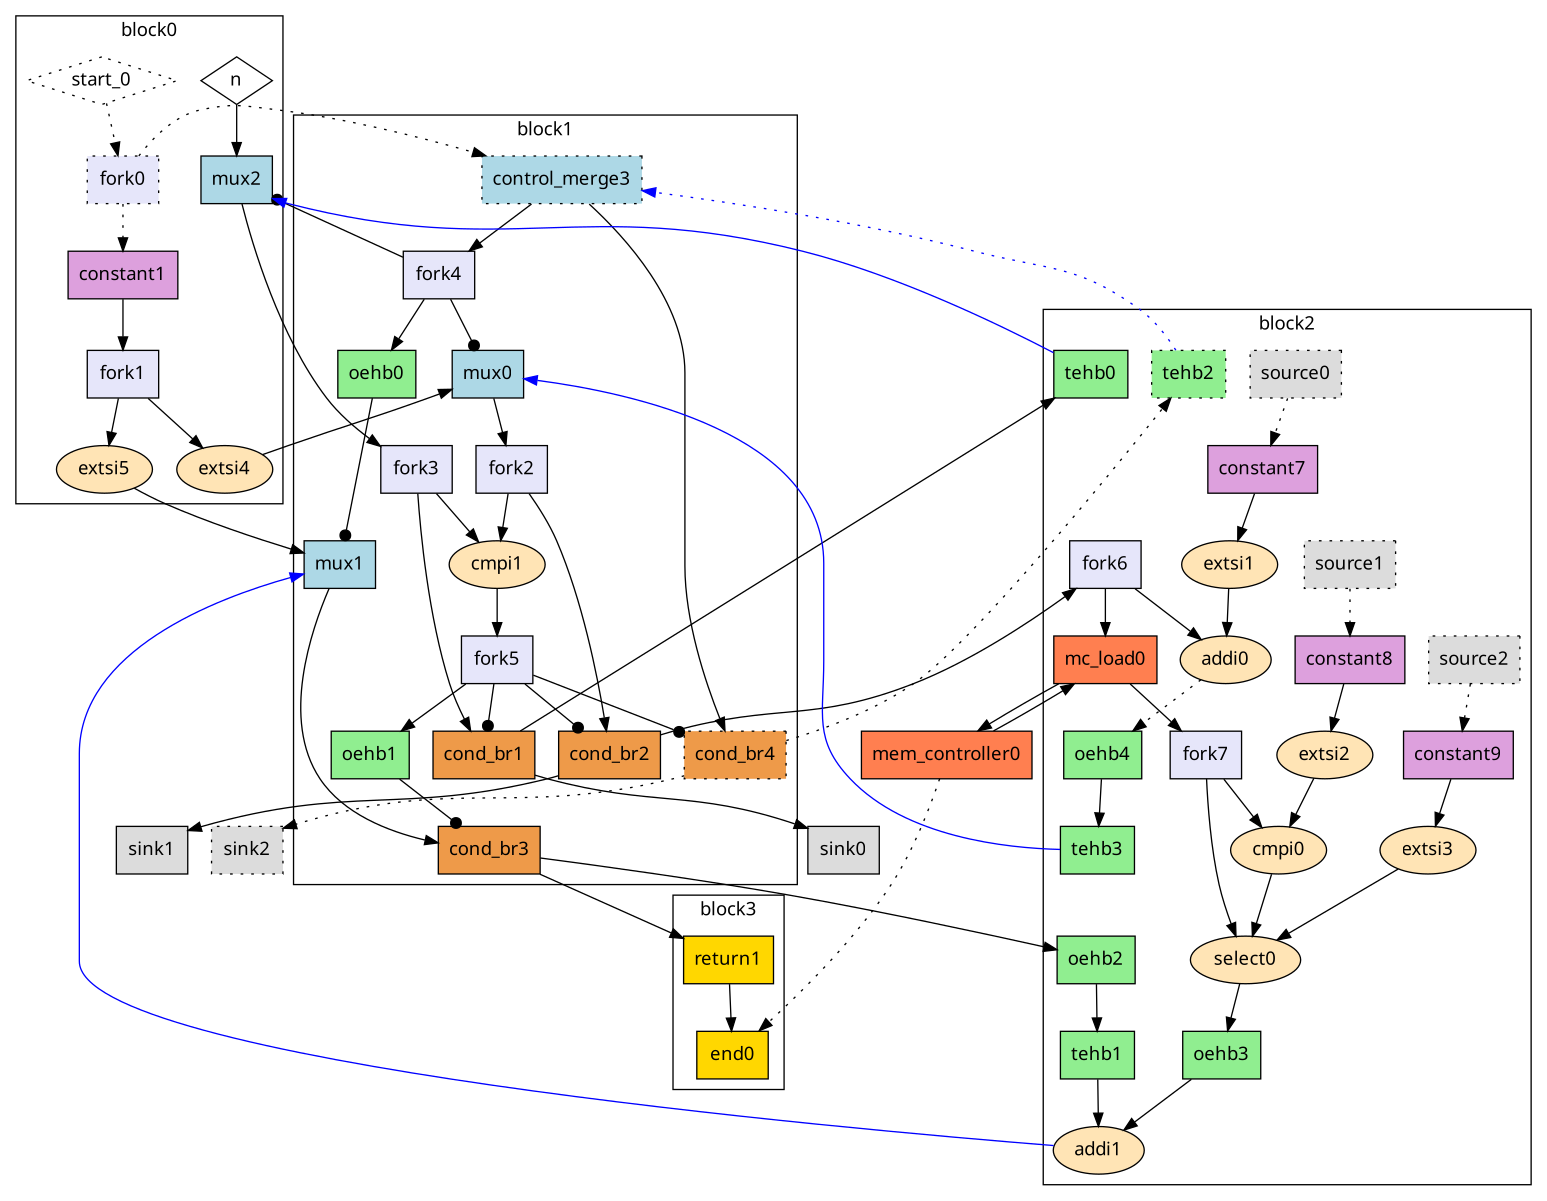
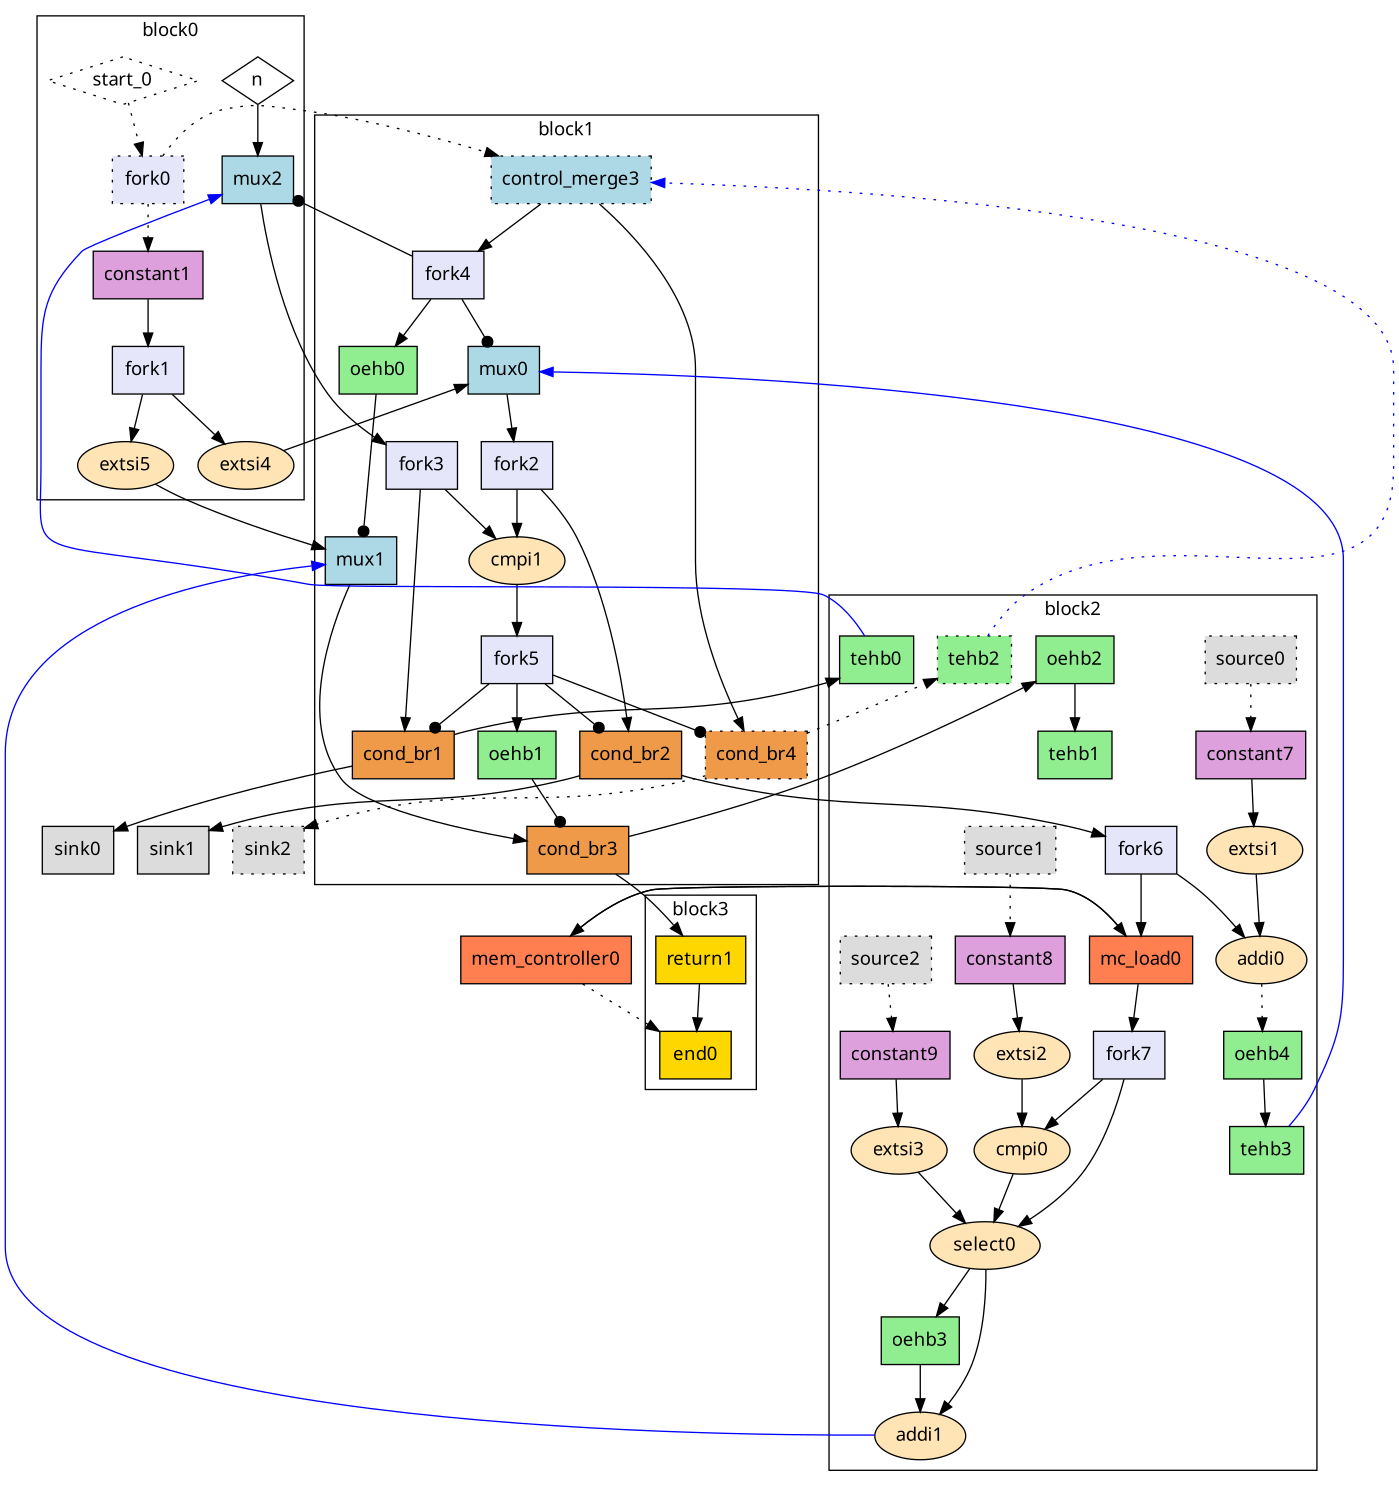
(1098, 1096) -> (979, 1340)
